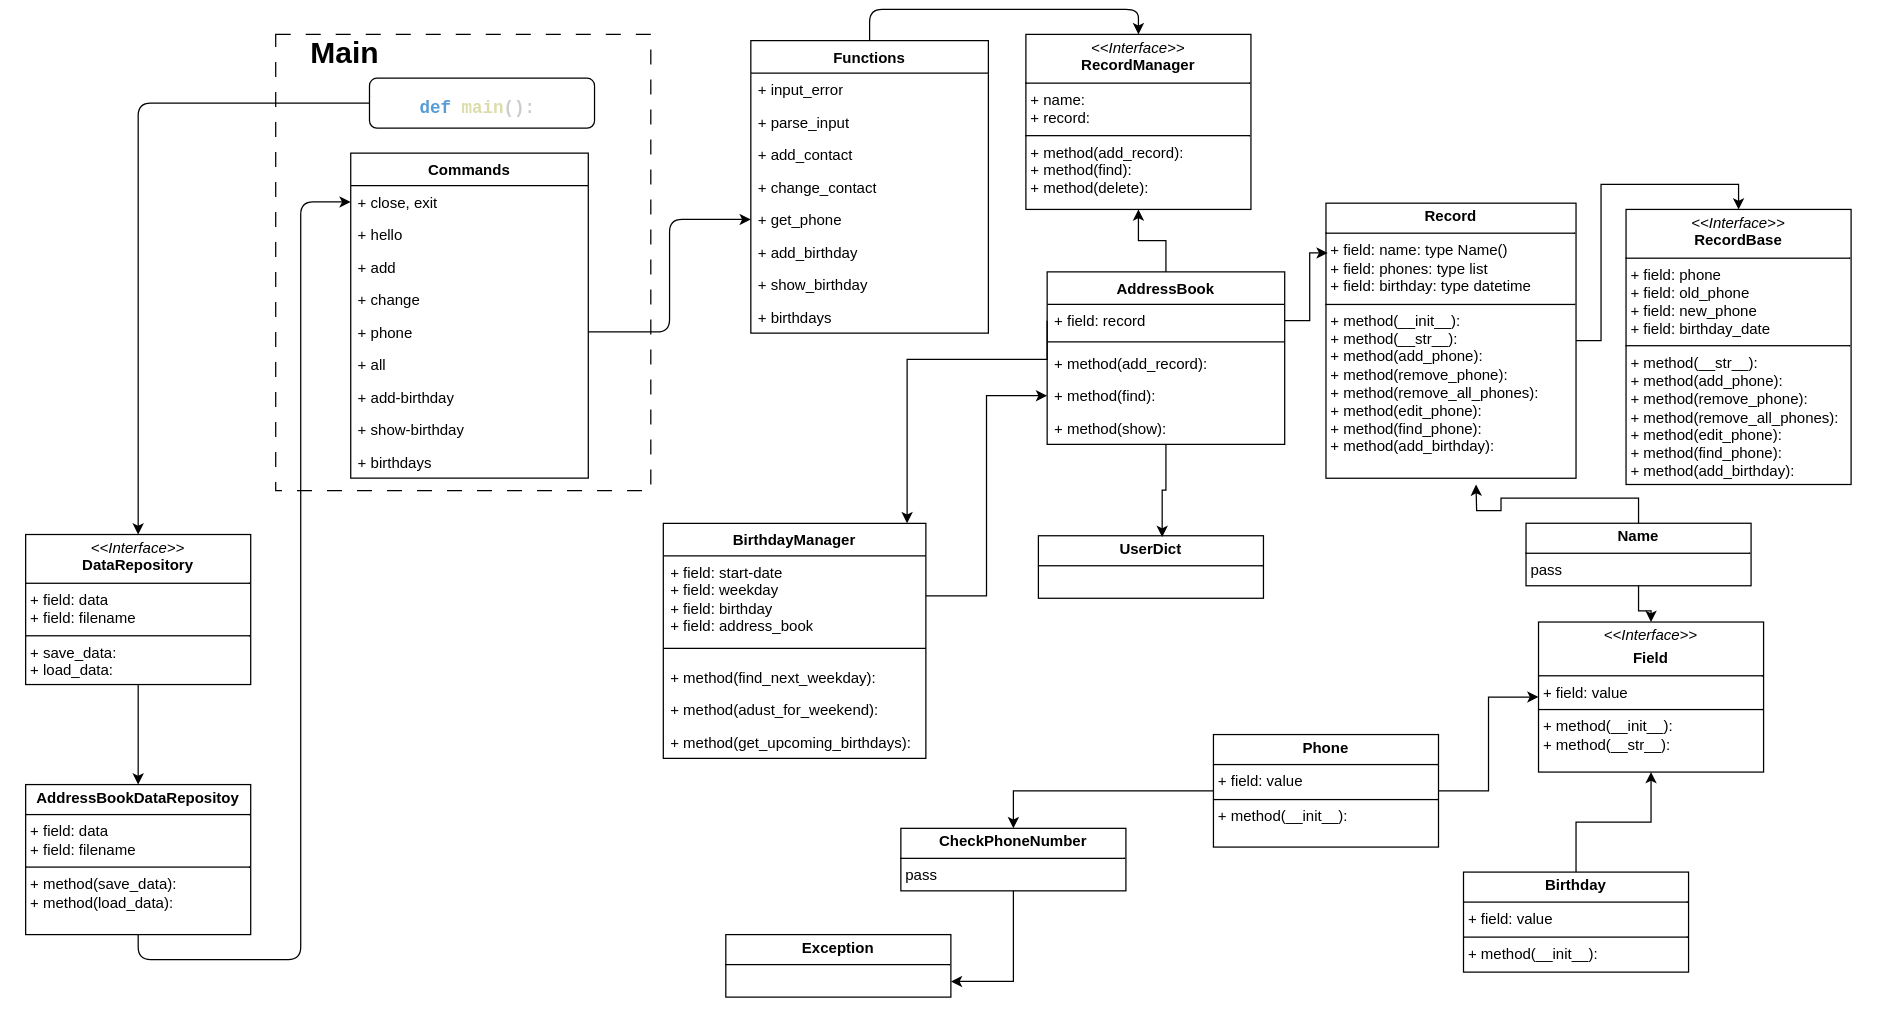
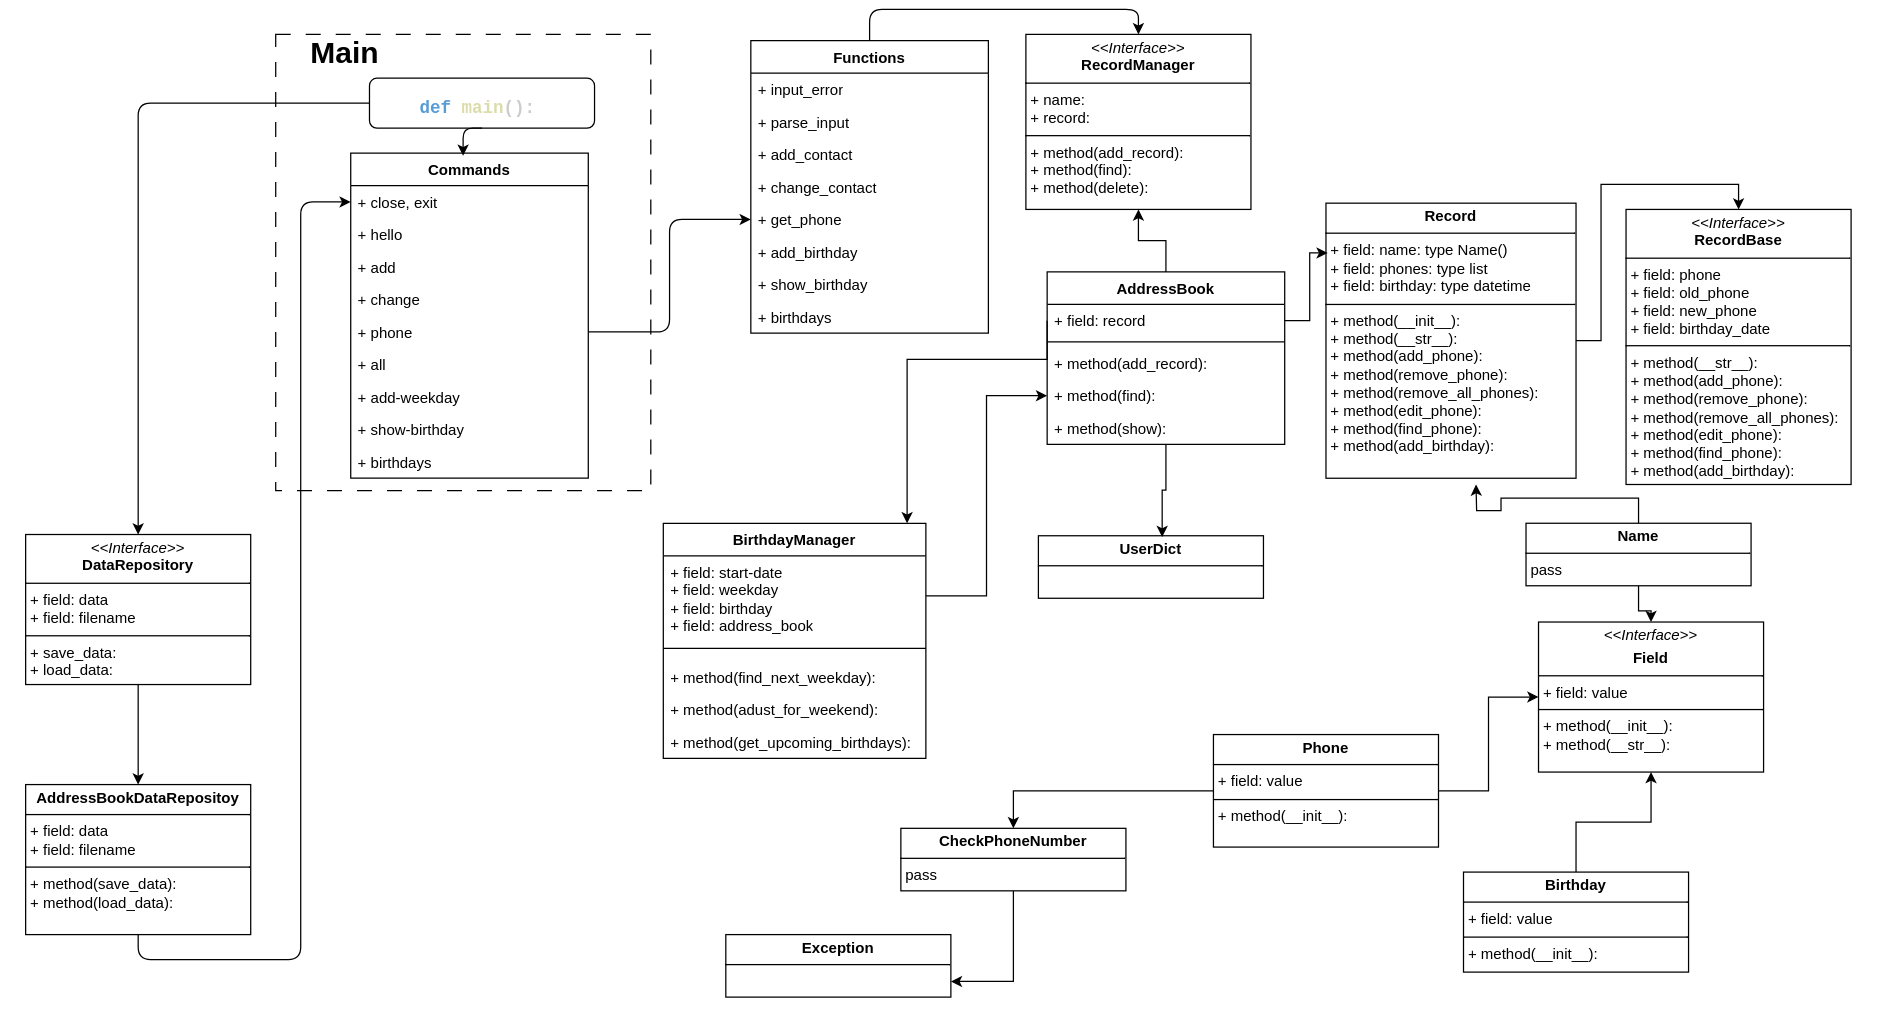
none -> (463, 138)
(413, 398) -> (411, 398)
